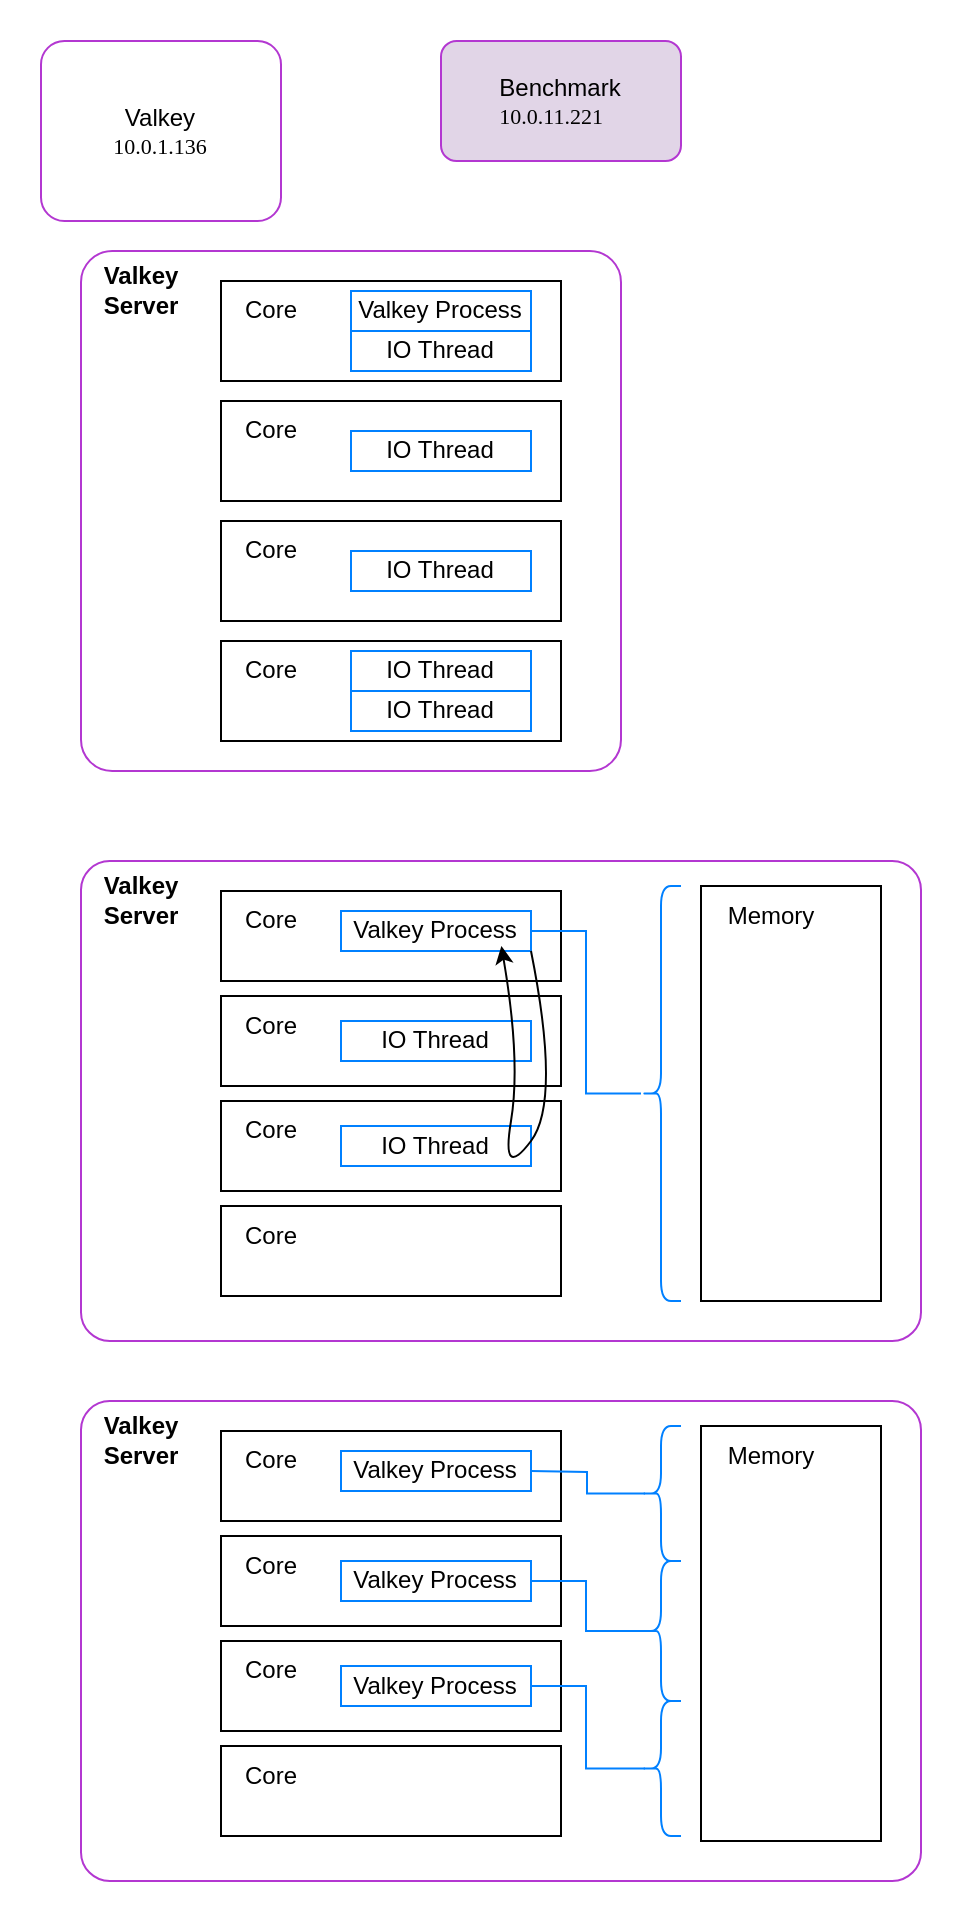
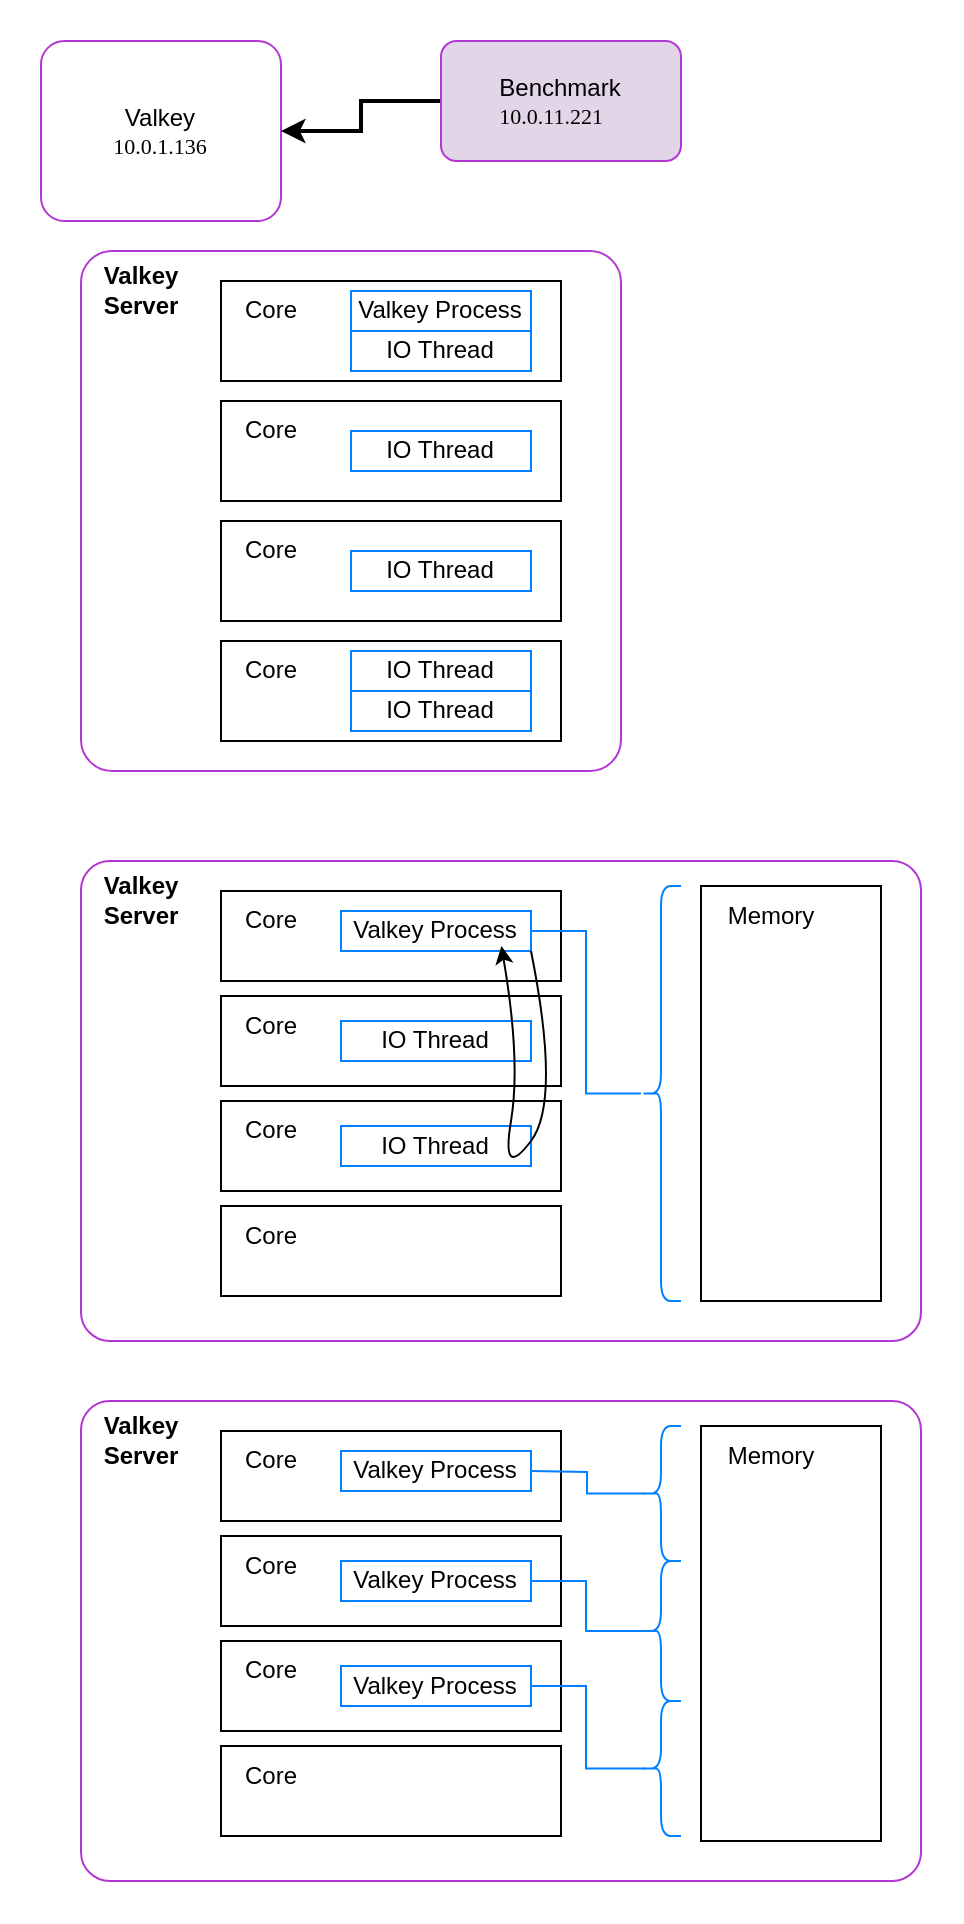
none -> (361, 107)
